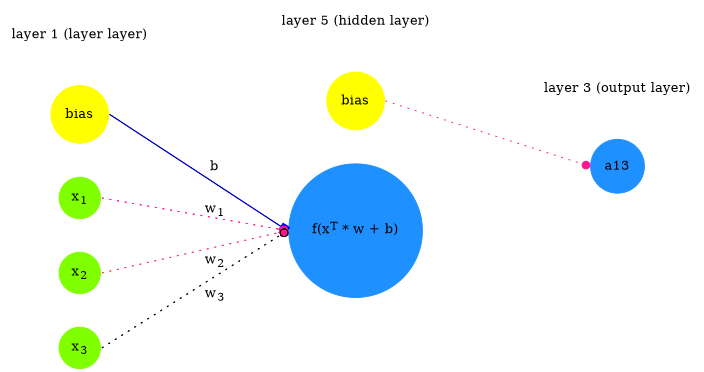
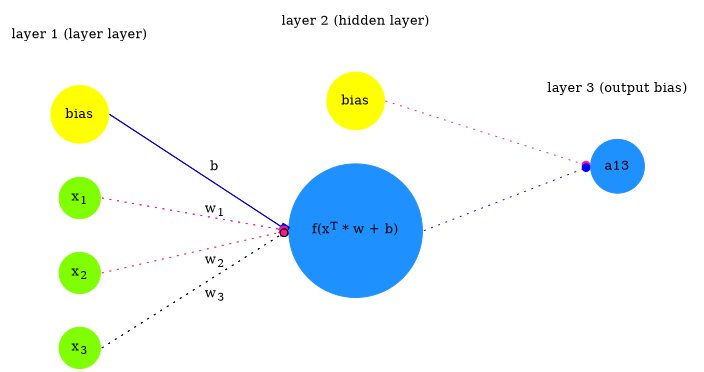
(356, 21) -> (356, 21)
(618, 88) -> (618, 88)
none -> (503, 200)
